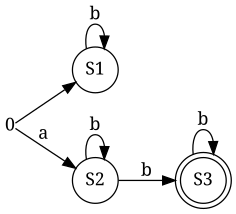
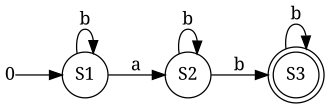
(40, 145) -> (130, 75)
